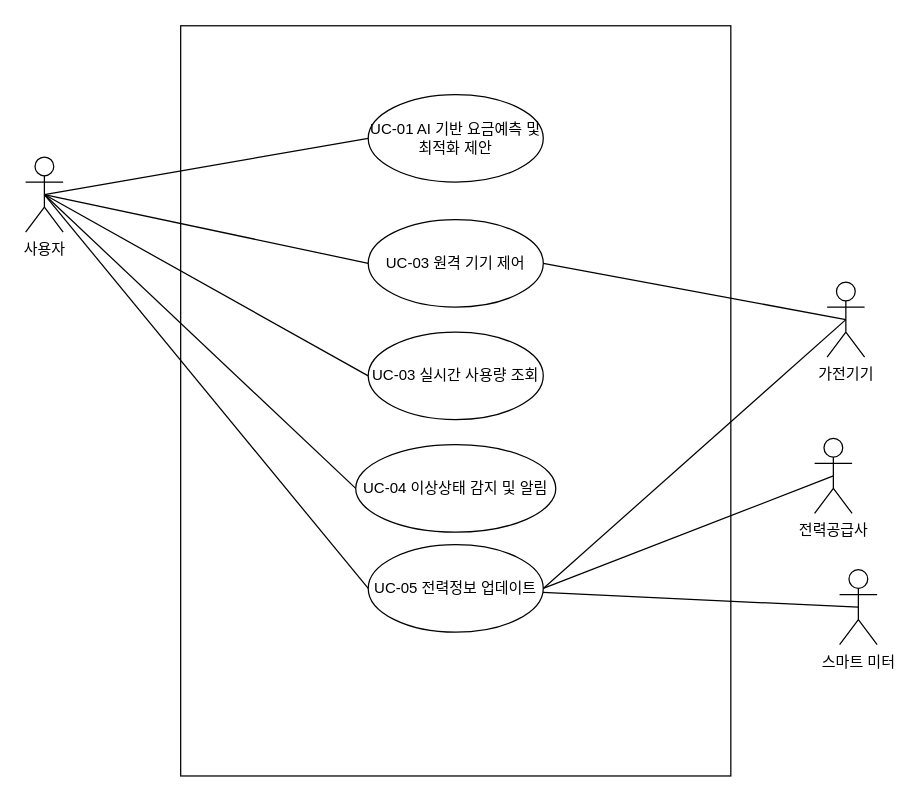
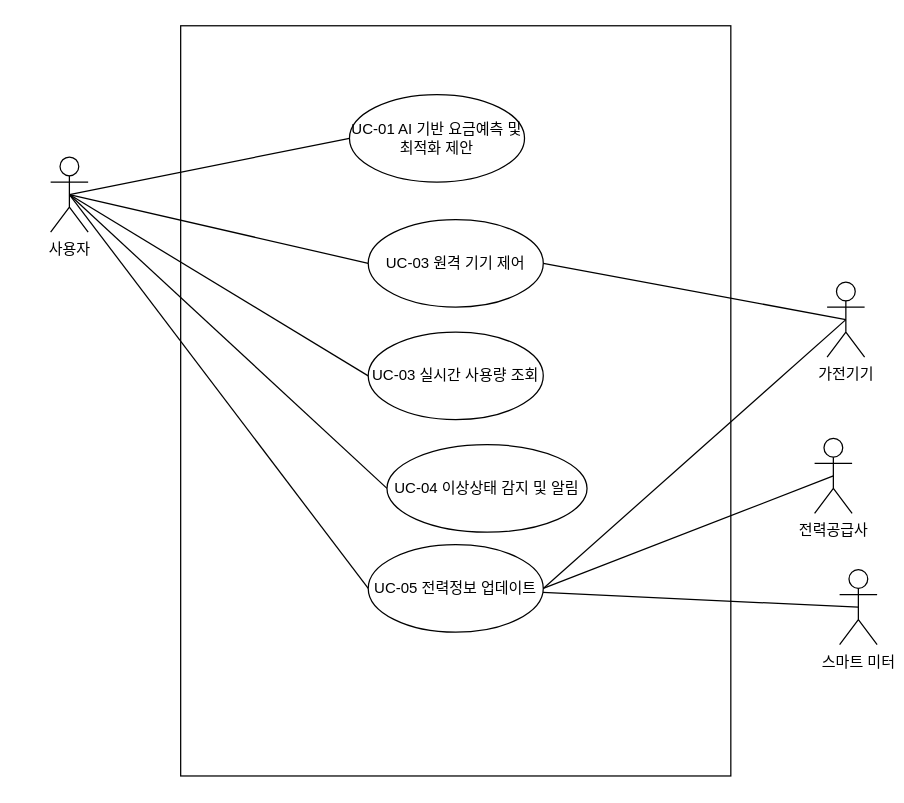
(456, 138) -> (437, 138)
(44, 194) -> (69, 194)
(456, 488) -> (487, 488)
